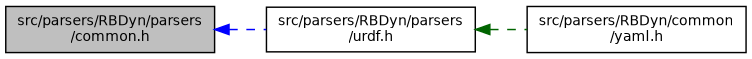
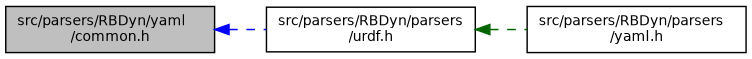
(110, 30) -> (110, 30)
(637, 30) -> (637, 30)
